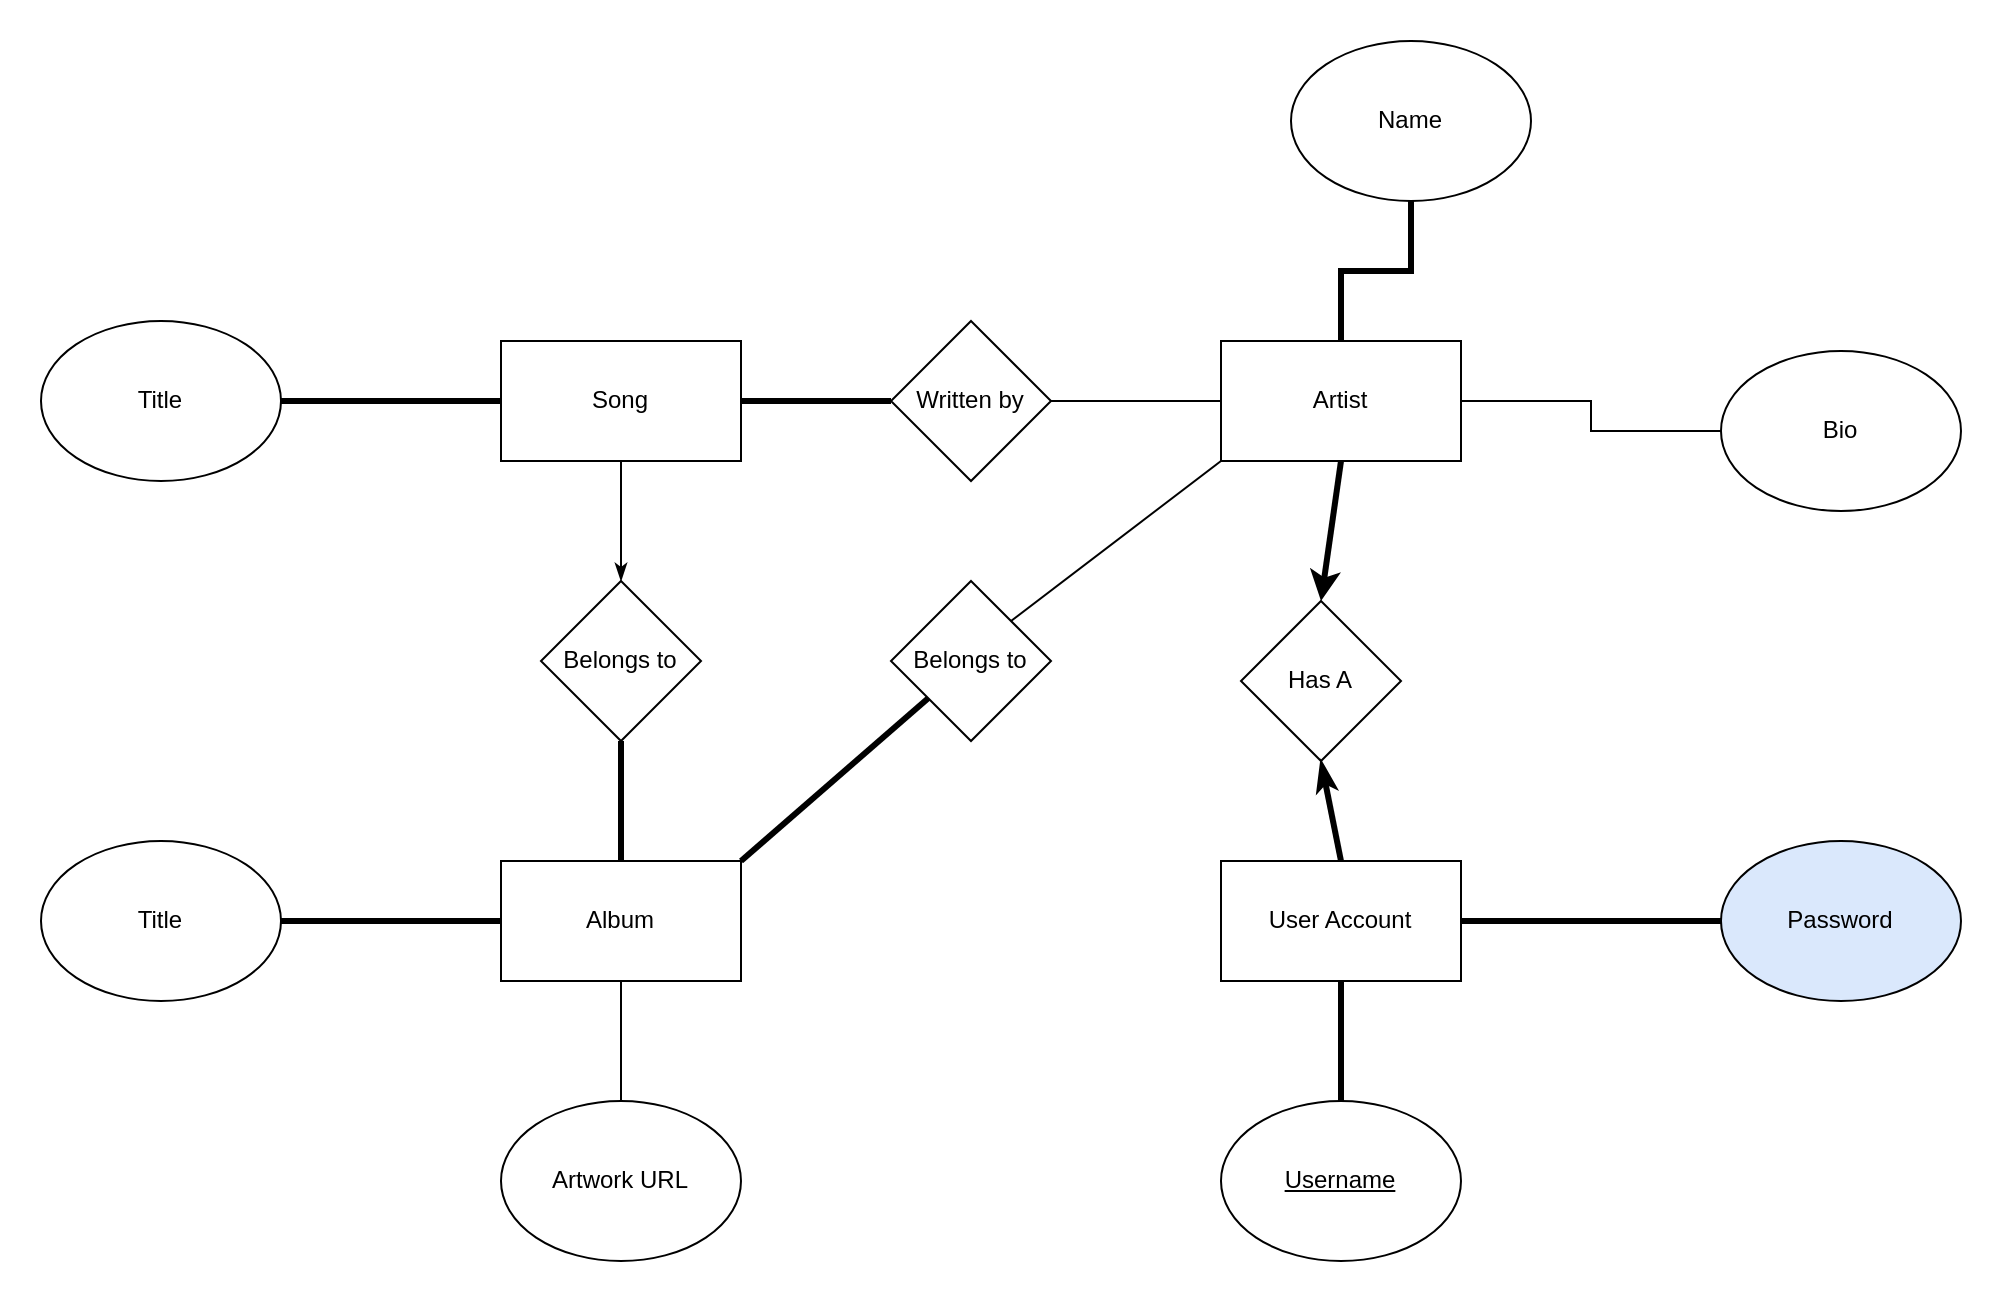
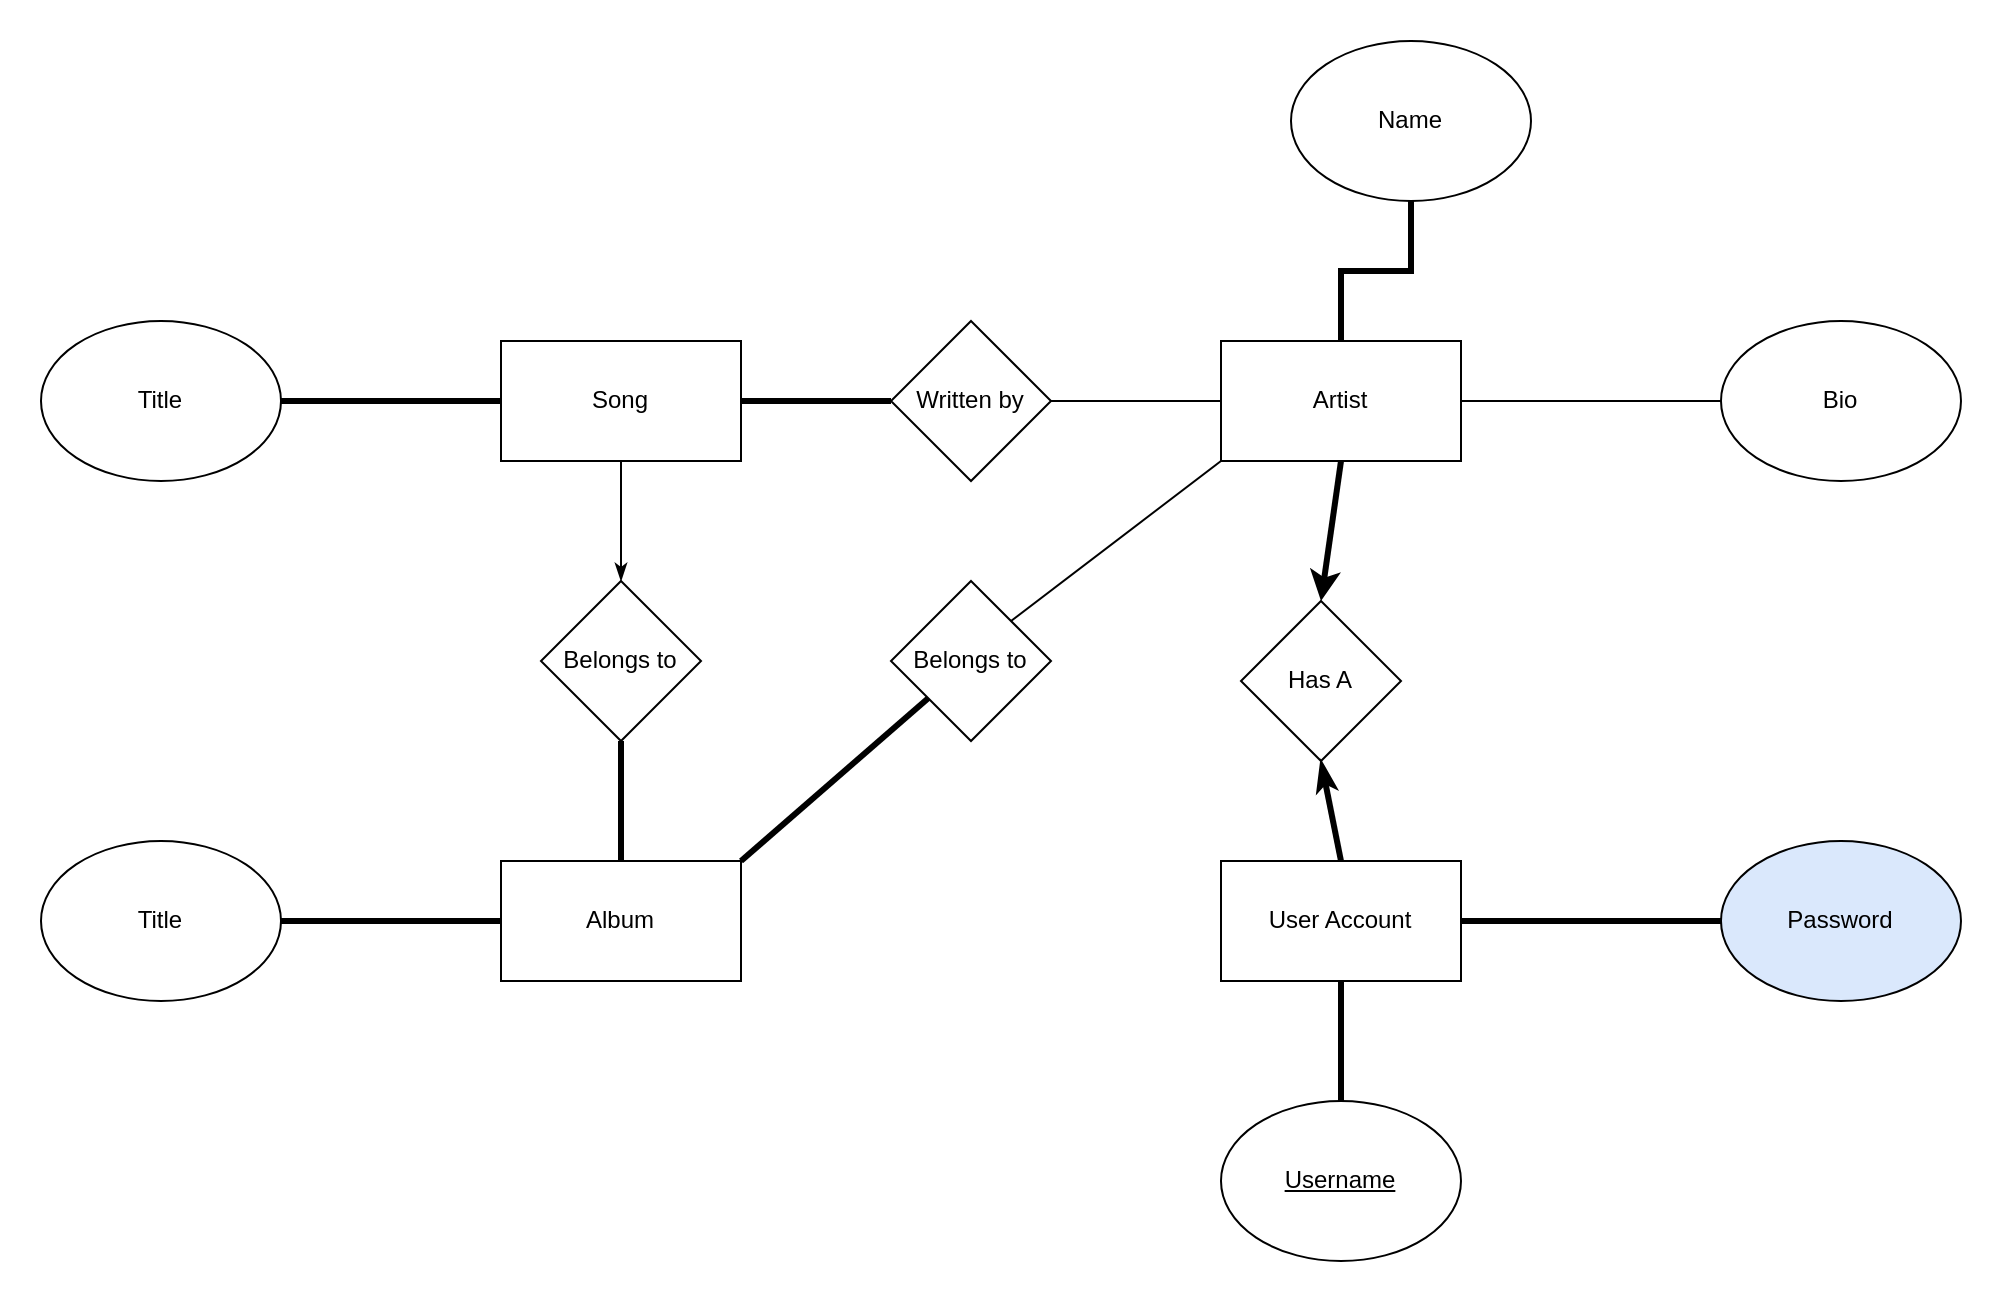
(1841, 431) -> (1841, 401)
(621, 1041) -> none
(621, 1181) -> none
